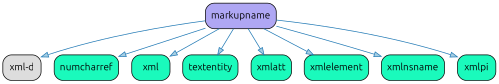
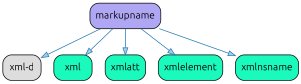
(86, 68) -> none
(210, 68) -> none
(477, 68) -> none
